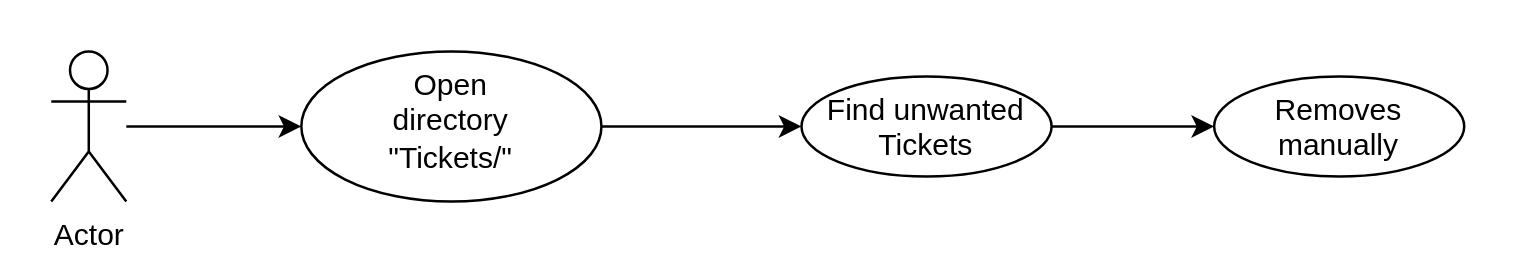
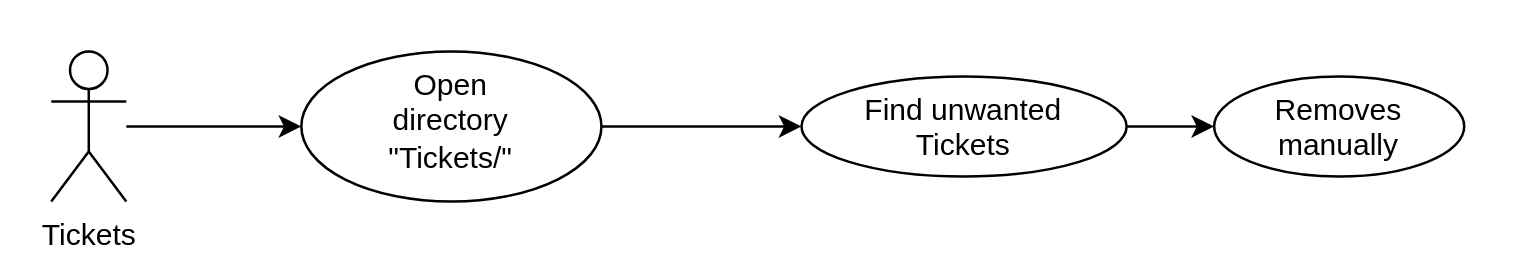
(926, 126) -> (964, 126)
(90, 237) -> (90, 237)
